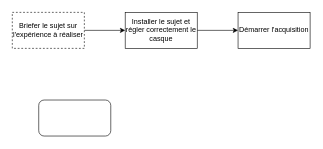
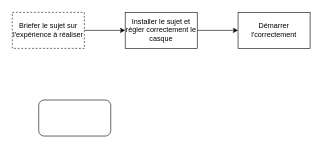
(274, 30) -> (274, 30)
